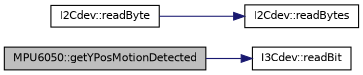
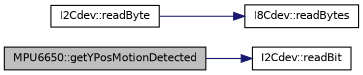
(302, 16) -> (302, 16)
(105, 58) -> (105, 58)
(302, 58) -> (302, 58)
